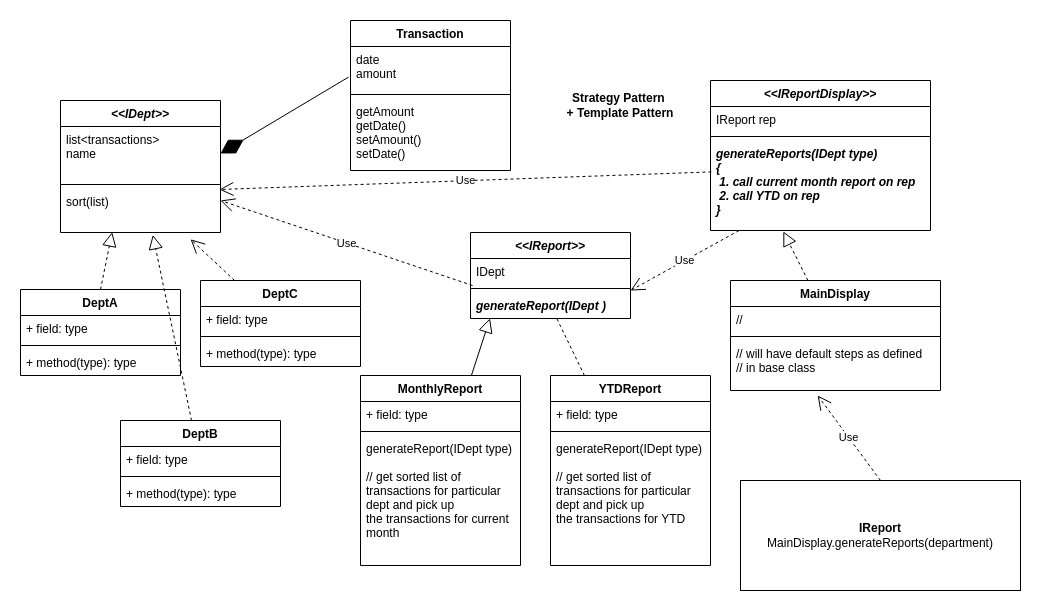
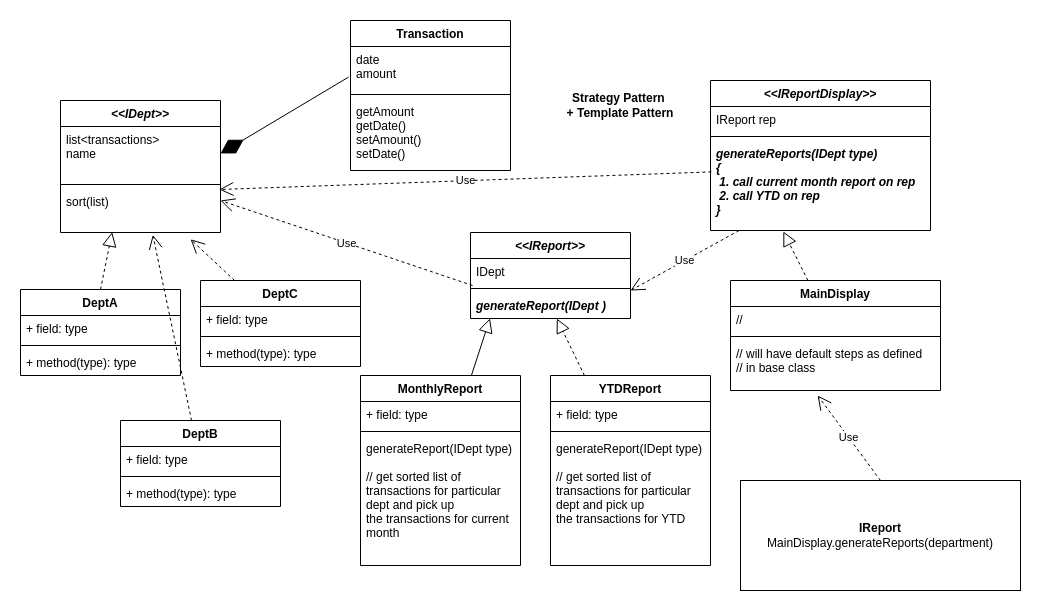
(156, 250) -> (155, 244)
(561, 327) -> (563, 332)
